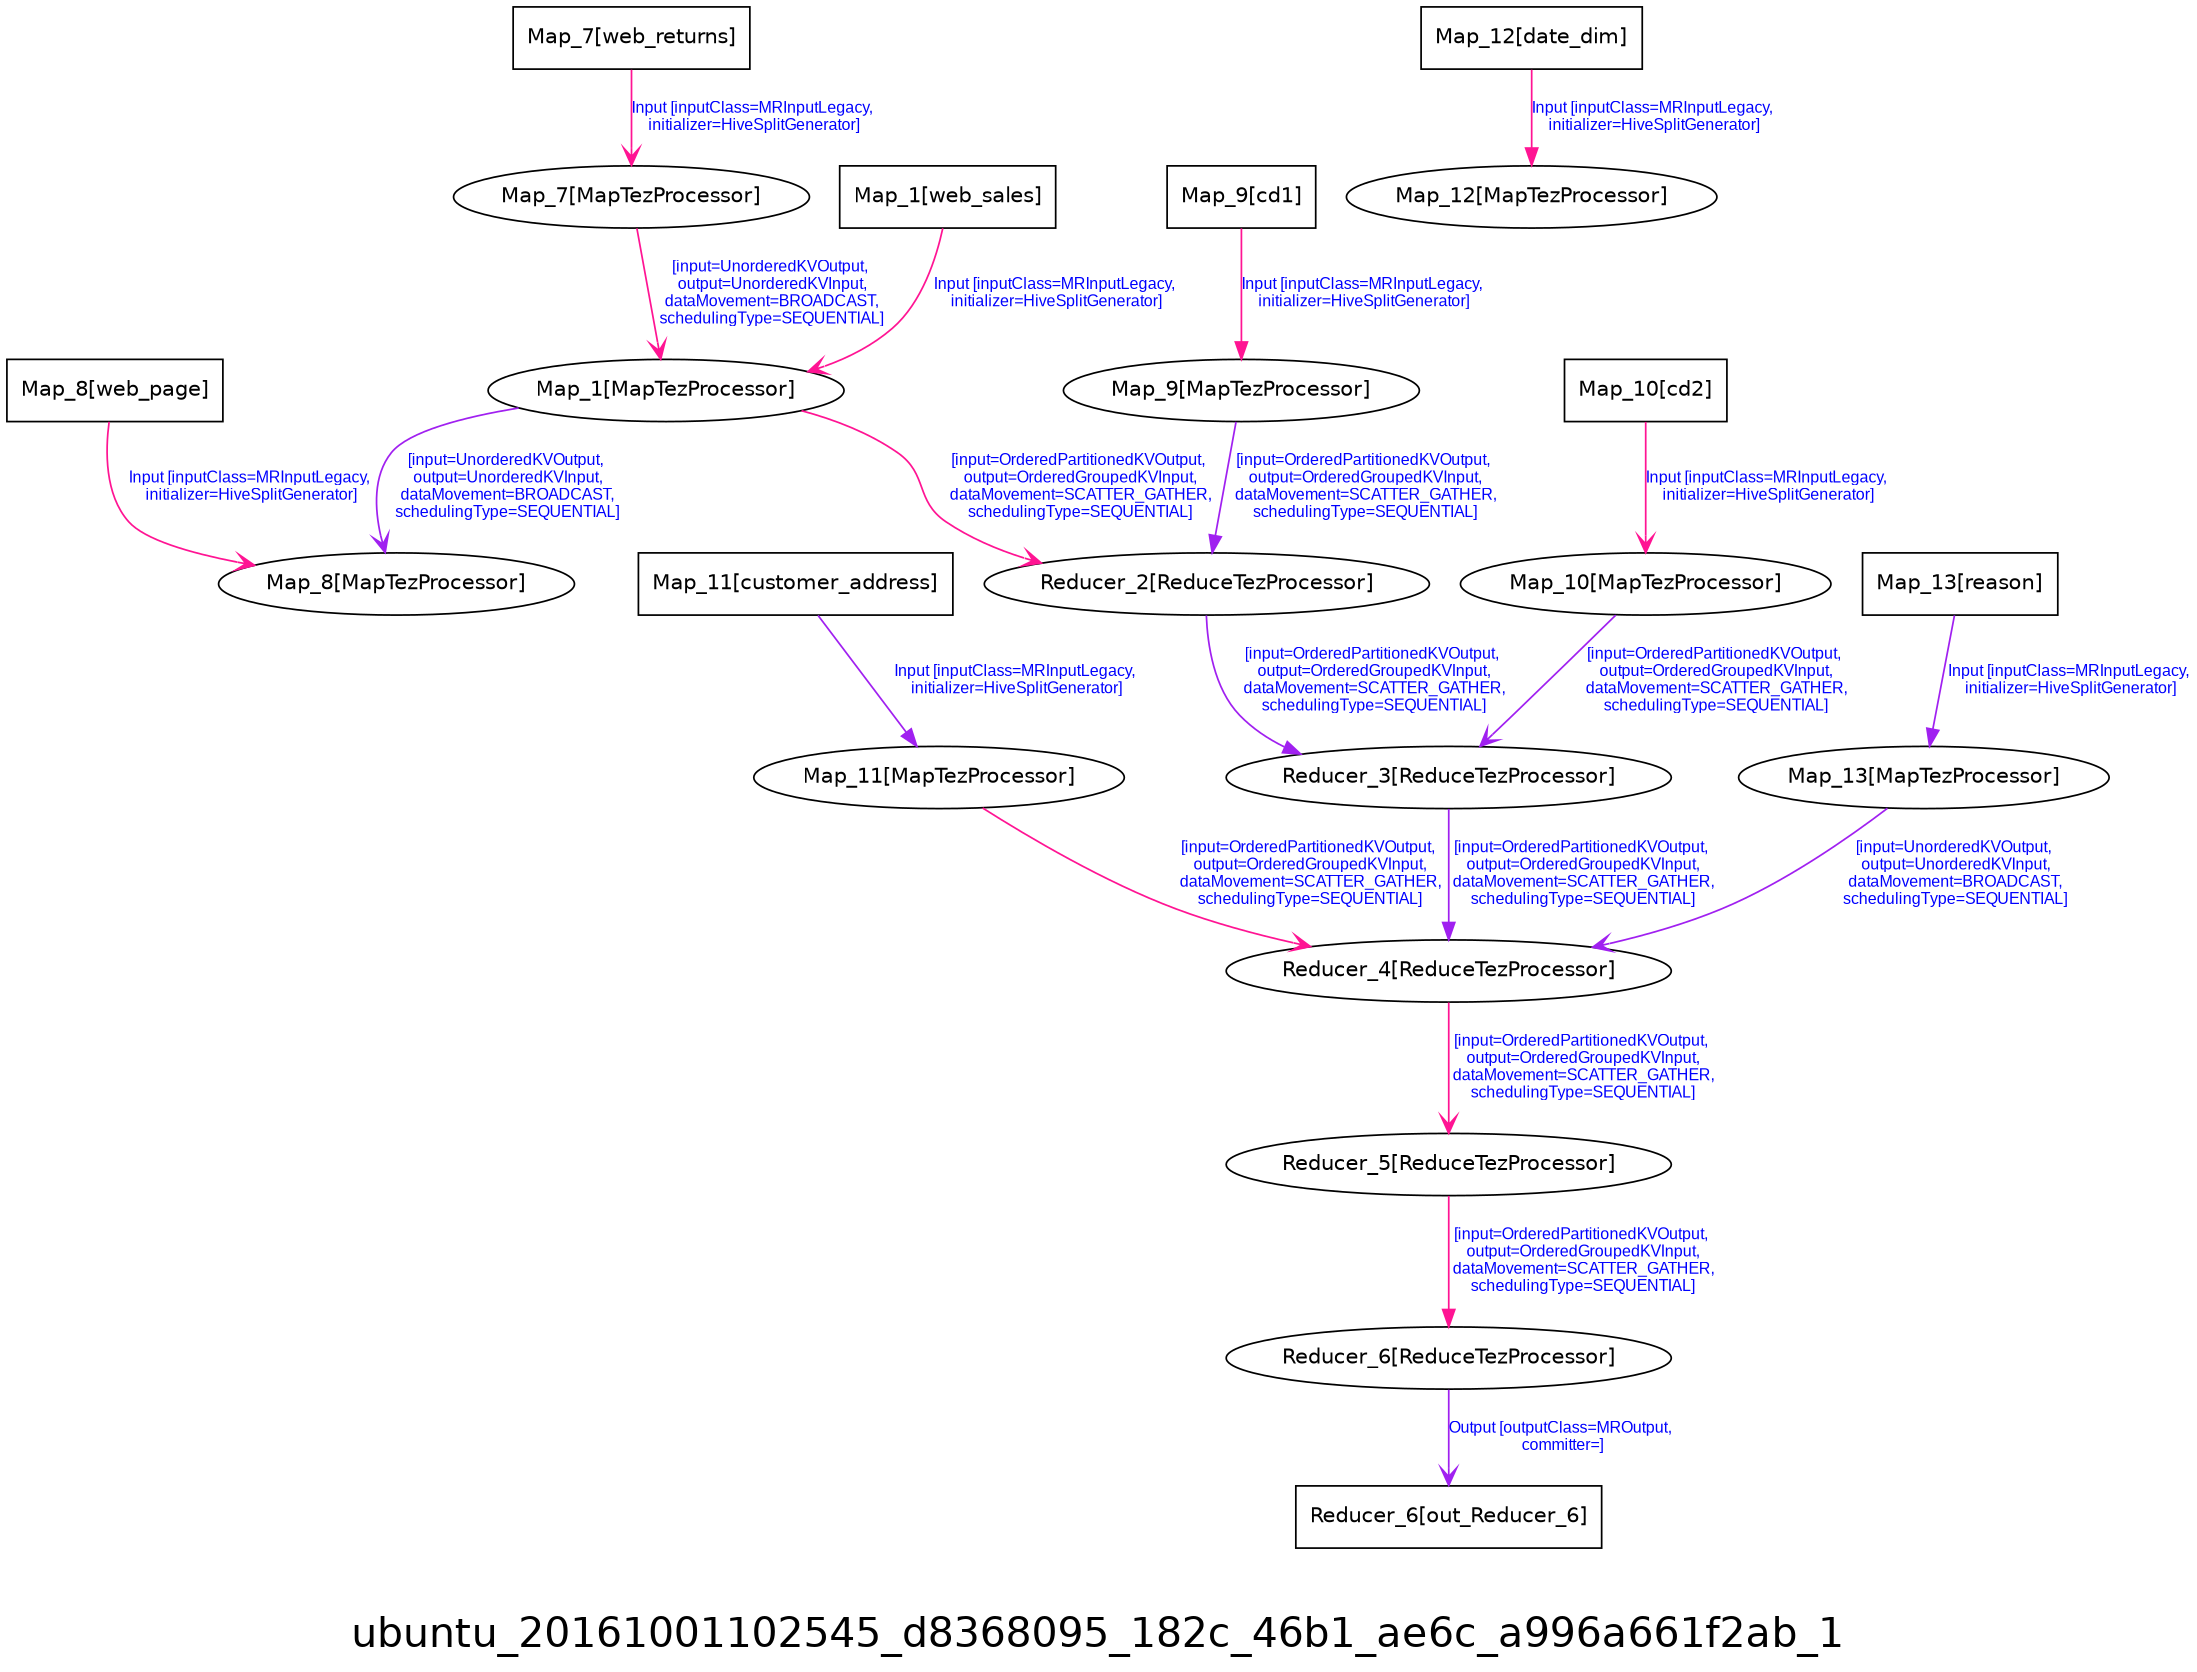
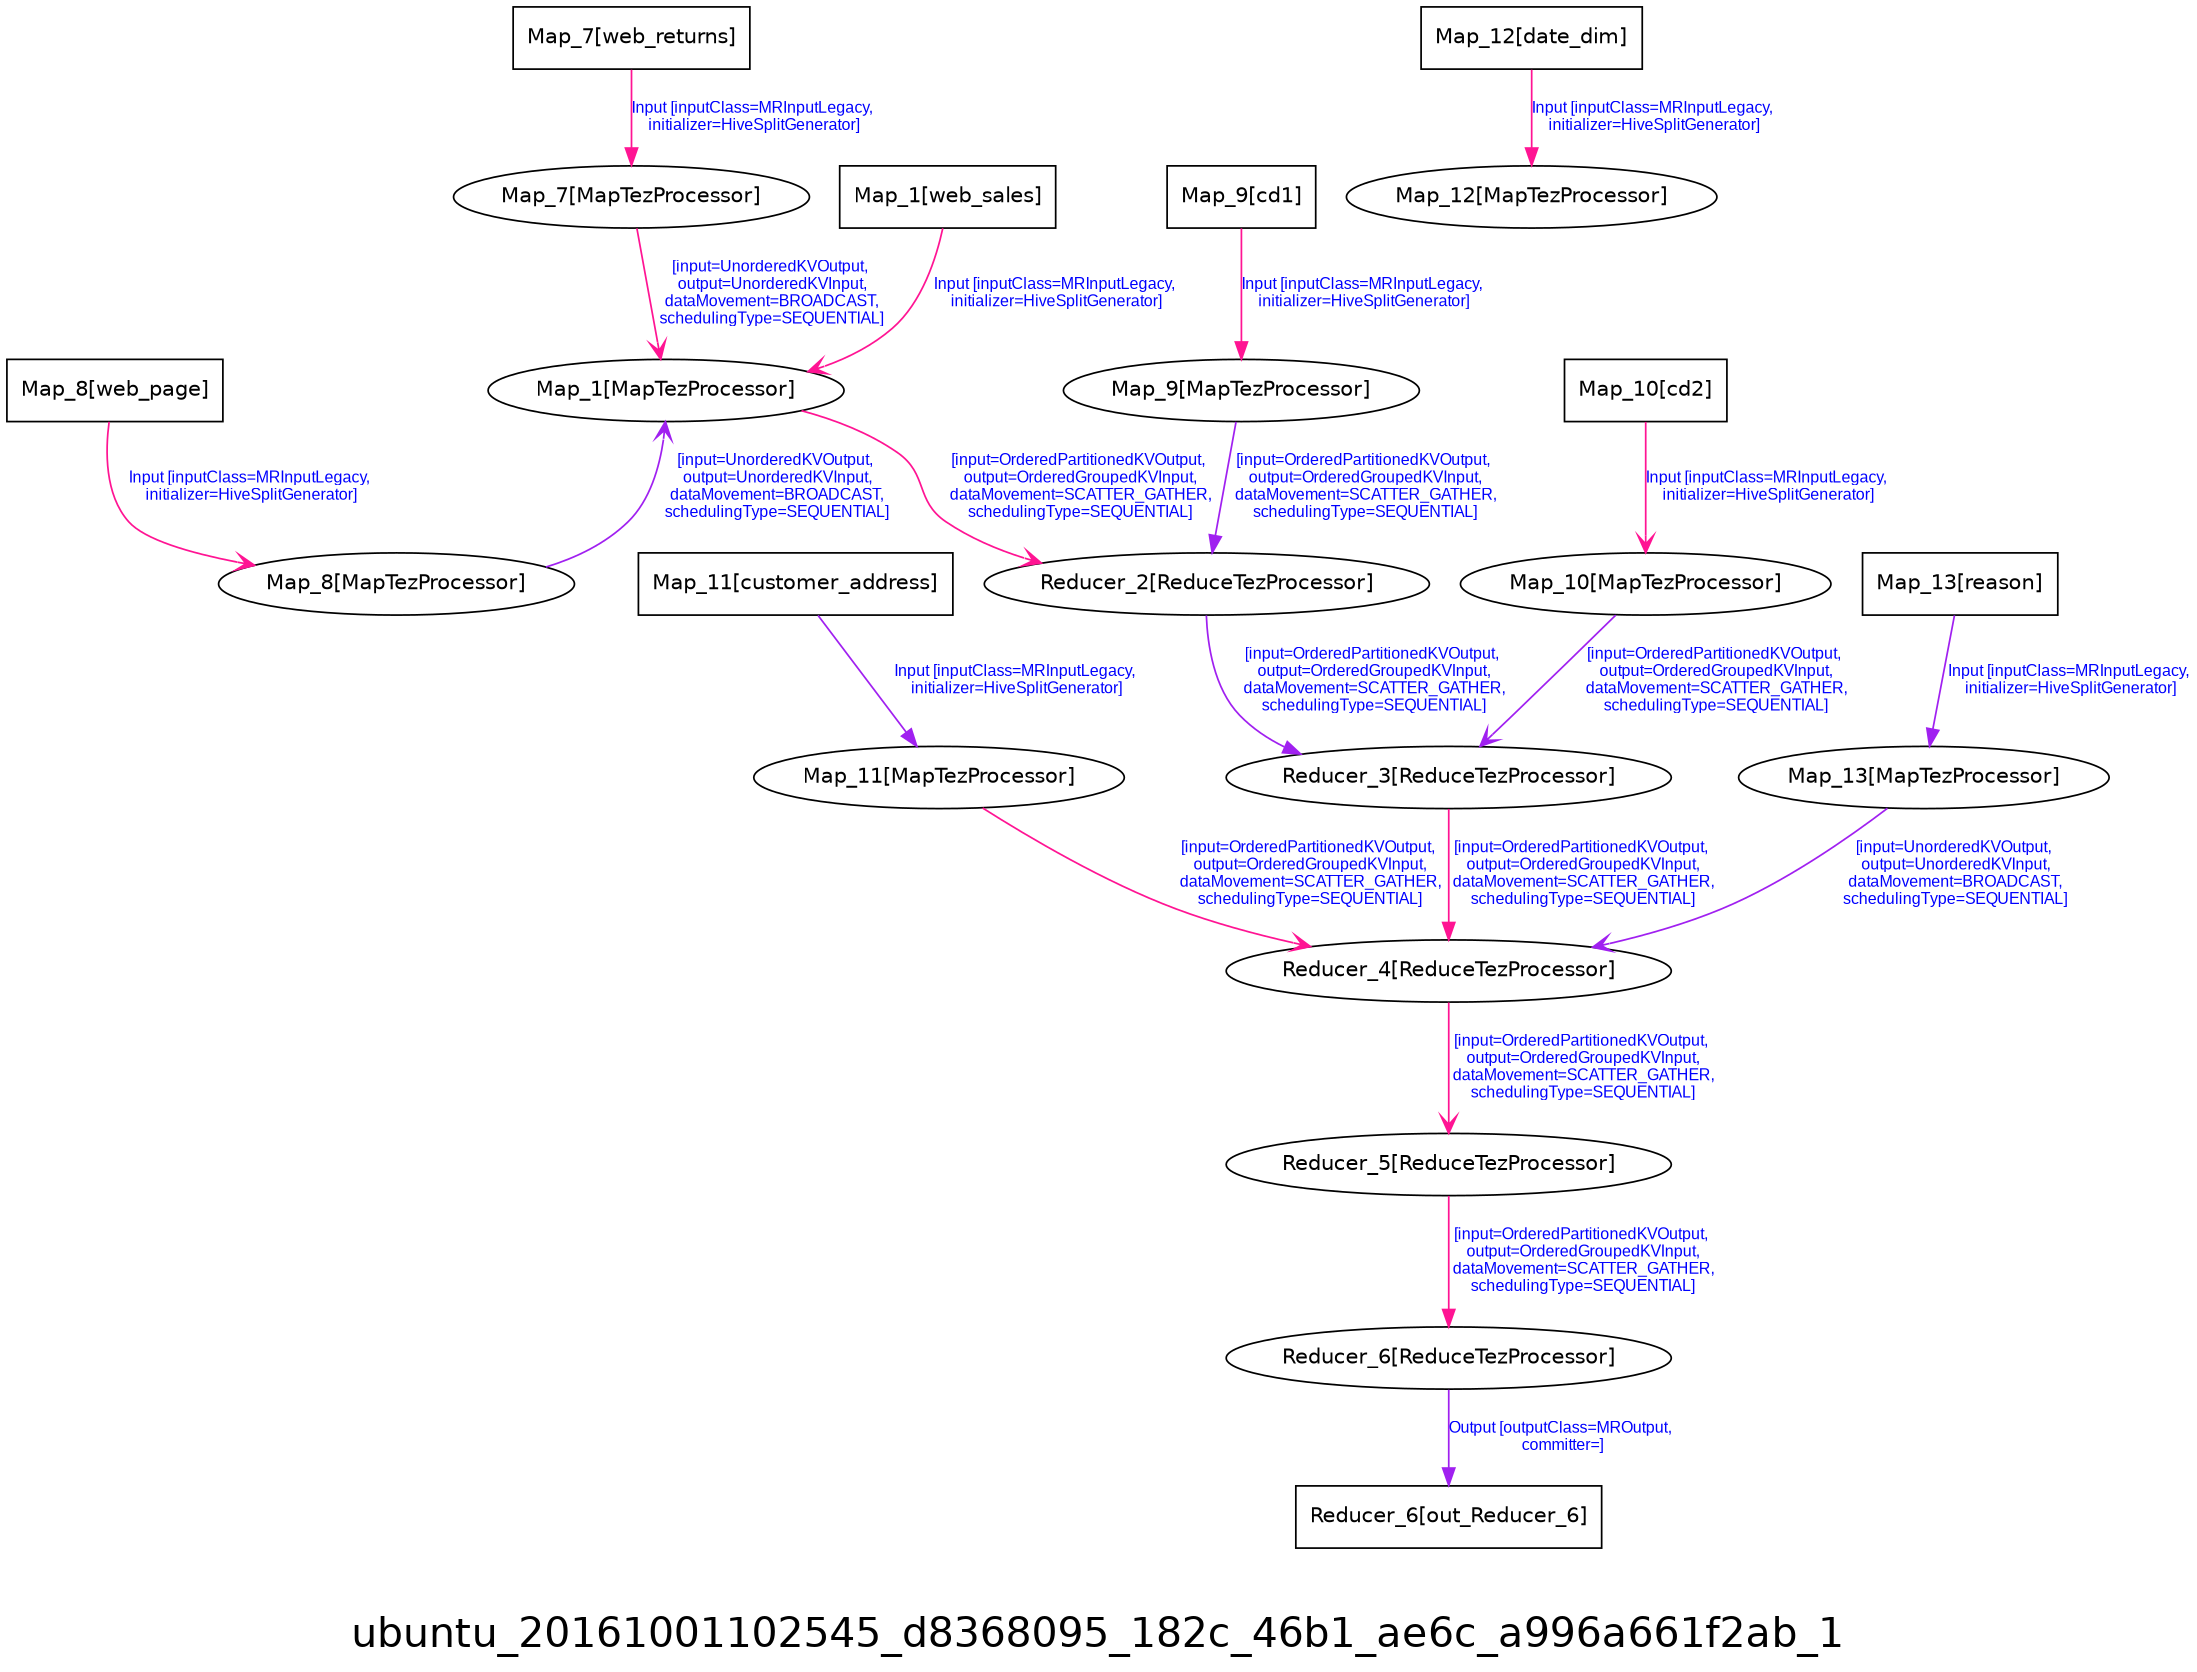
(632, 109) -> (632, 109)
(411, 438) -> (627, 523)
(1449, 866) -> (1449, 866)
(1449, 1429) -> (1449, 1429)
